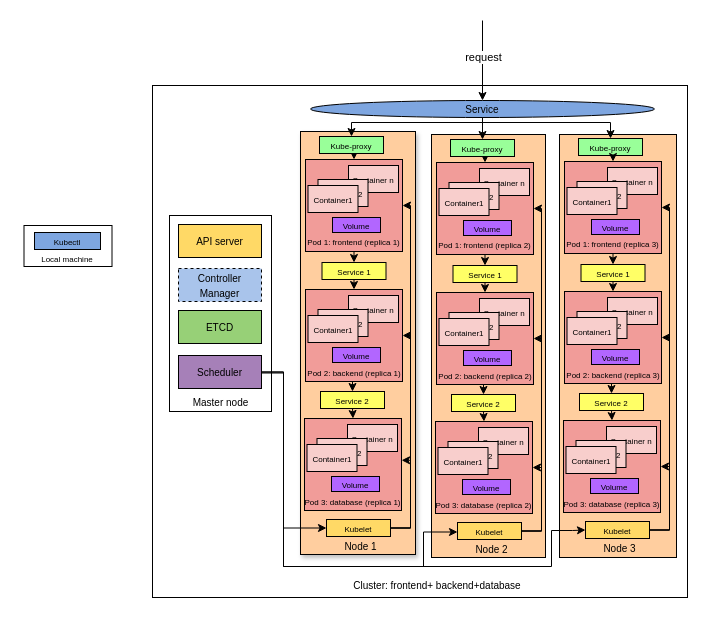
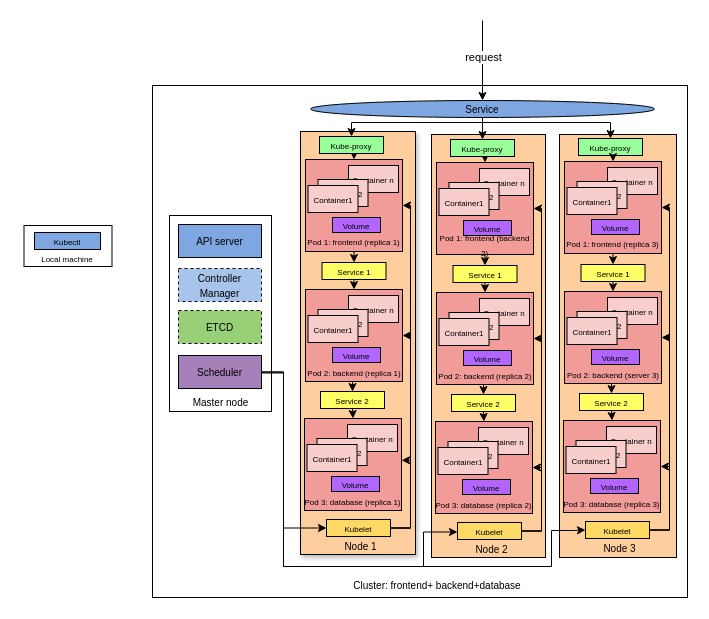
(220, 241) -> (220, 241)
(485, 245) -> (485, 245)
(220, 327) -> (220, 327)
(614, 375) -> (614, 375)
